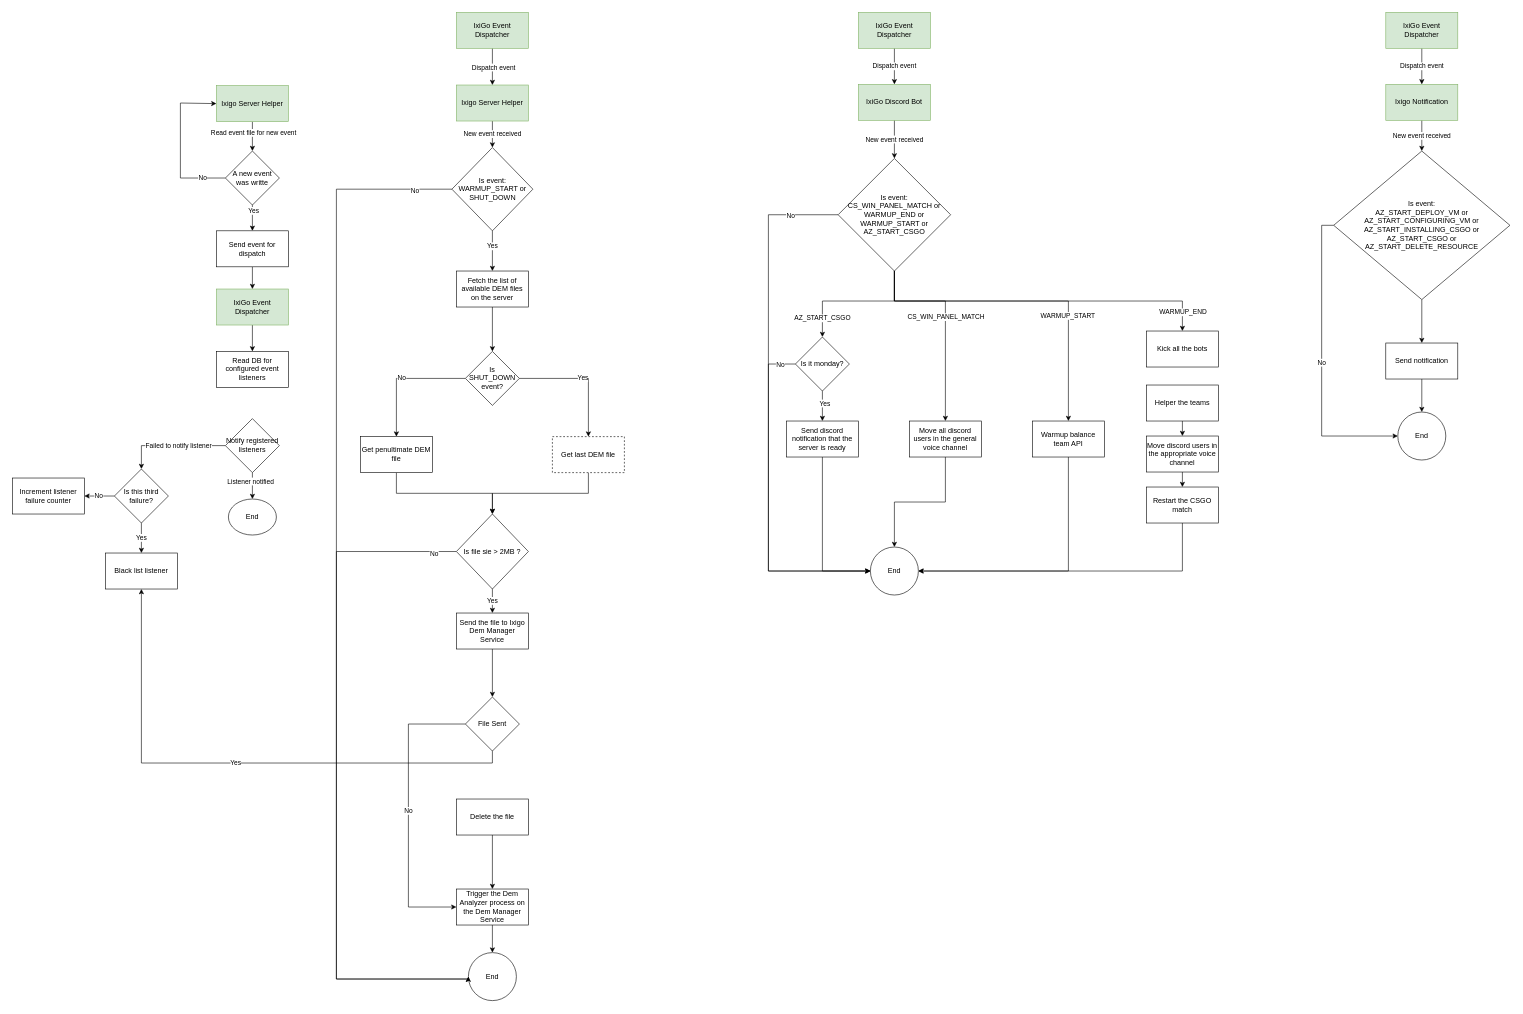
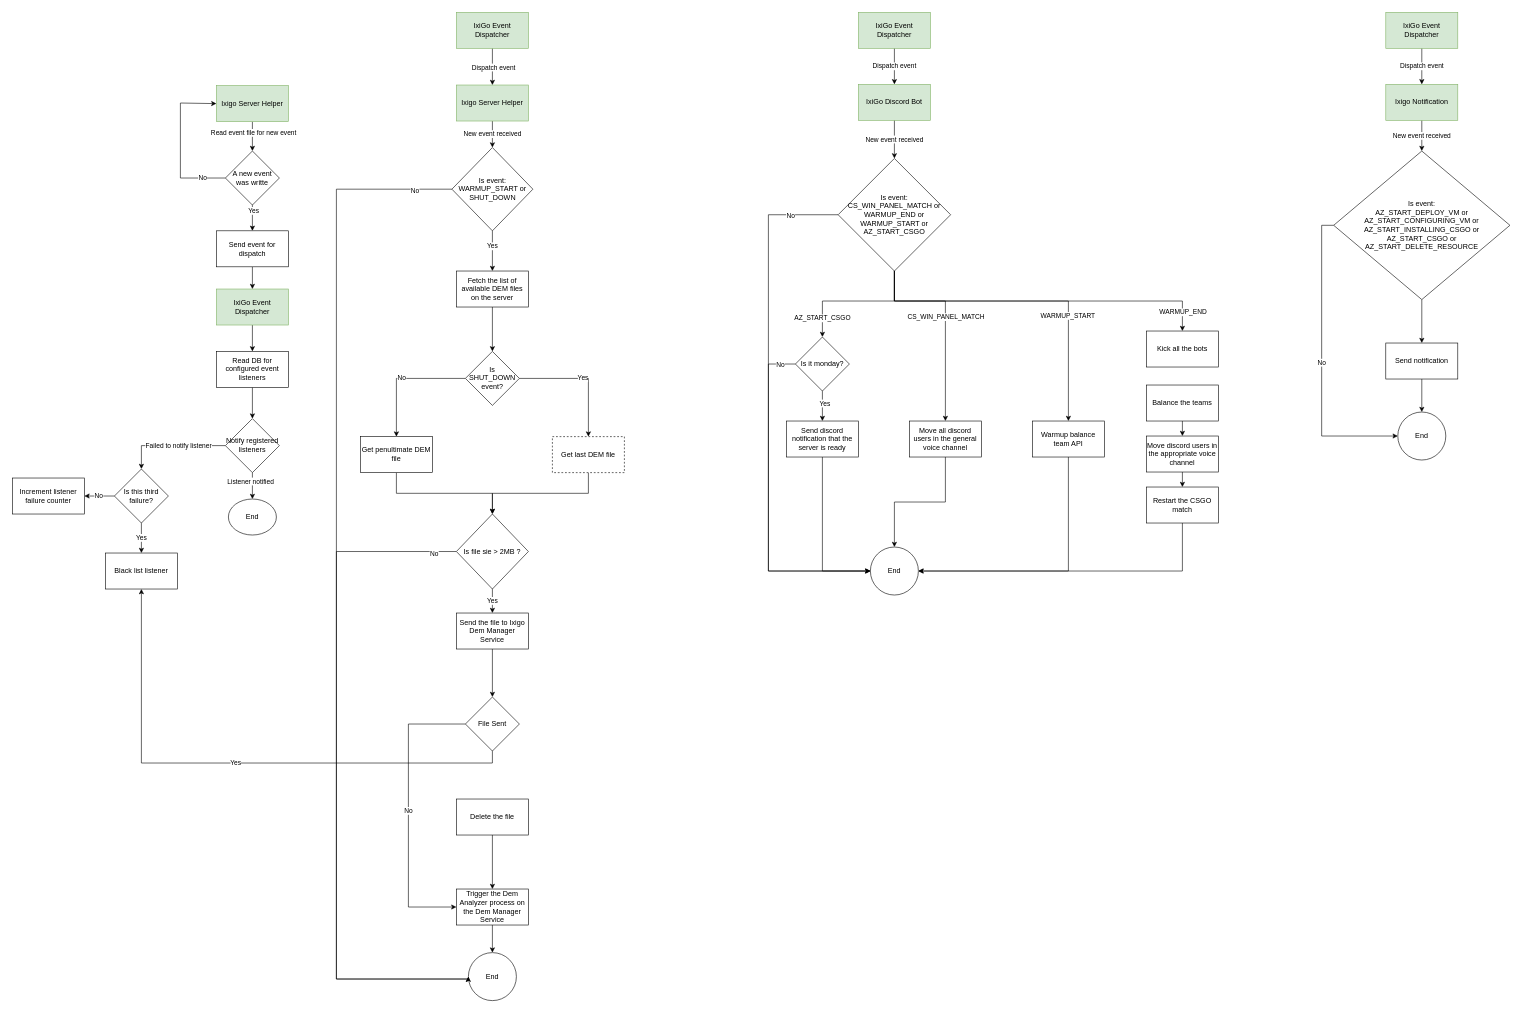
none -> (252, 401)
(1182, 403) -> (1182, 403)
